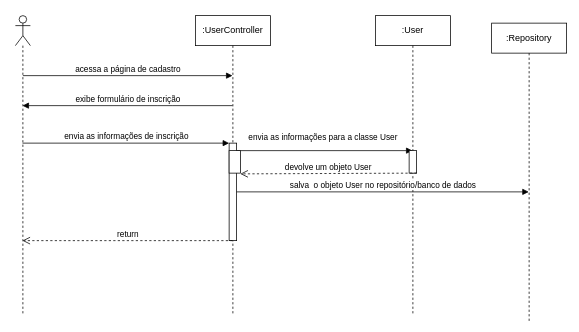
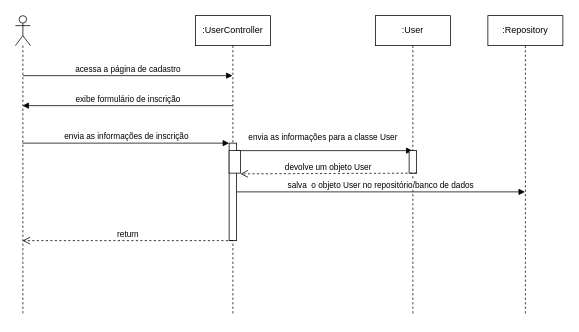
(529, 173) -> (525, 165)
